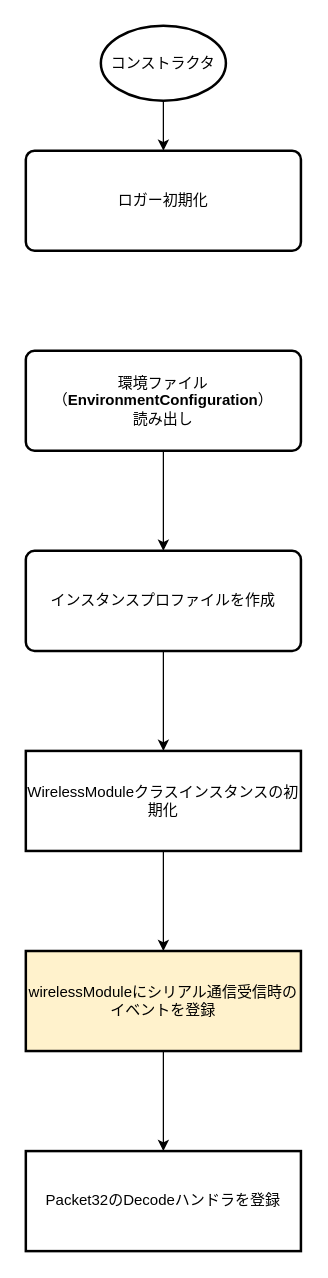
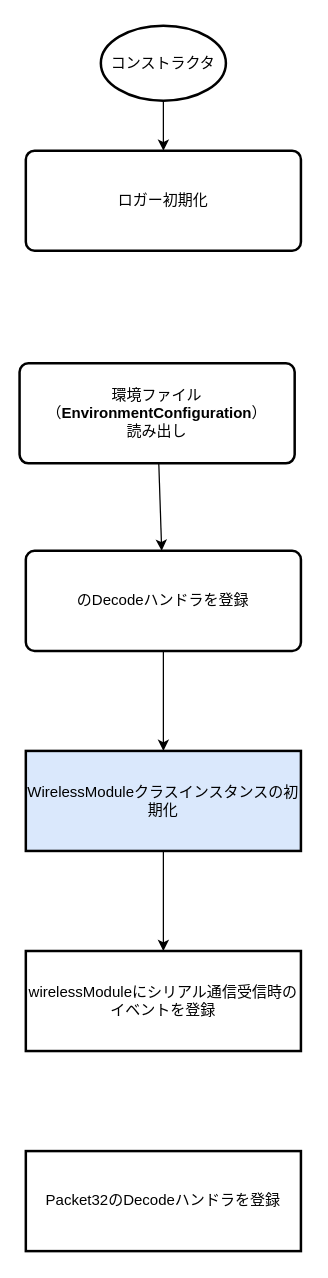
(163, 401) -> (157, 413)
(163, 601) -> (163, 601)
(163, 801) -> (163, 801)
(163, 1001) -> (163, 1001)
(163, 1097) -> none
